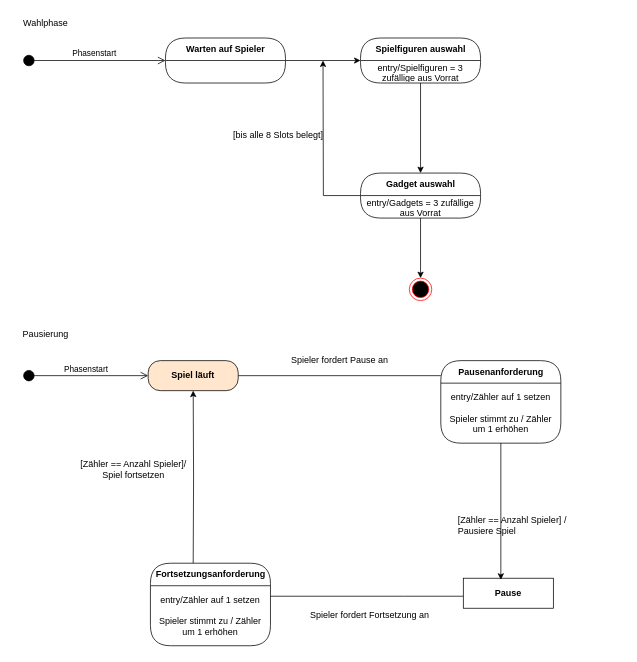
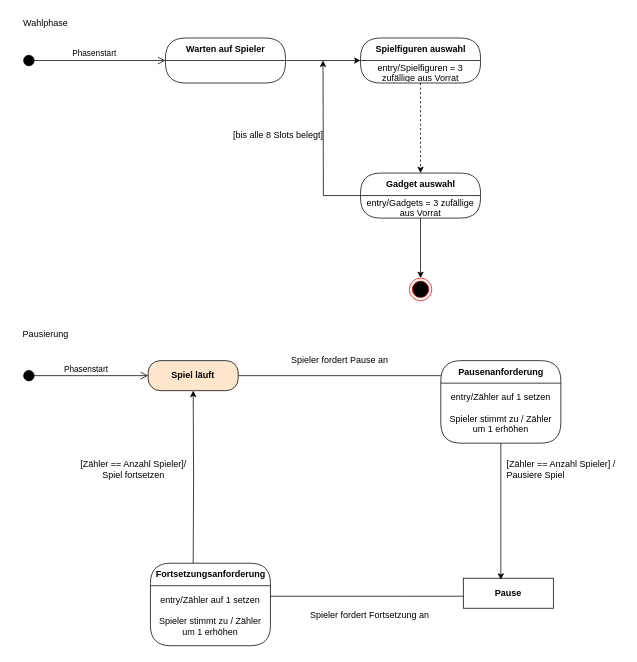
(420, 125) -> (420, 125)
(512, 525) -> (561, 469)
